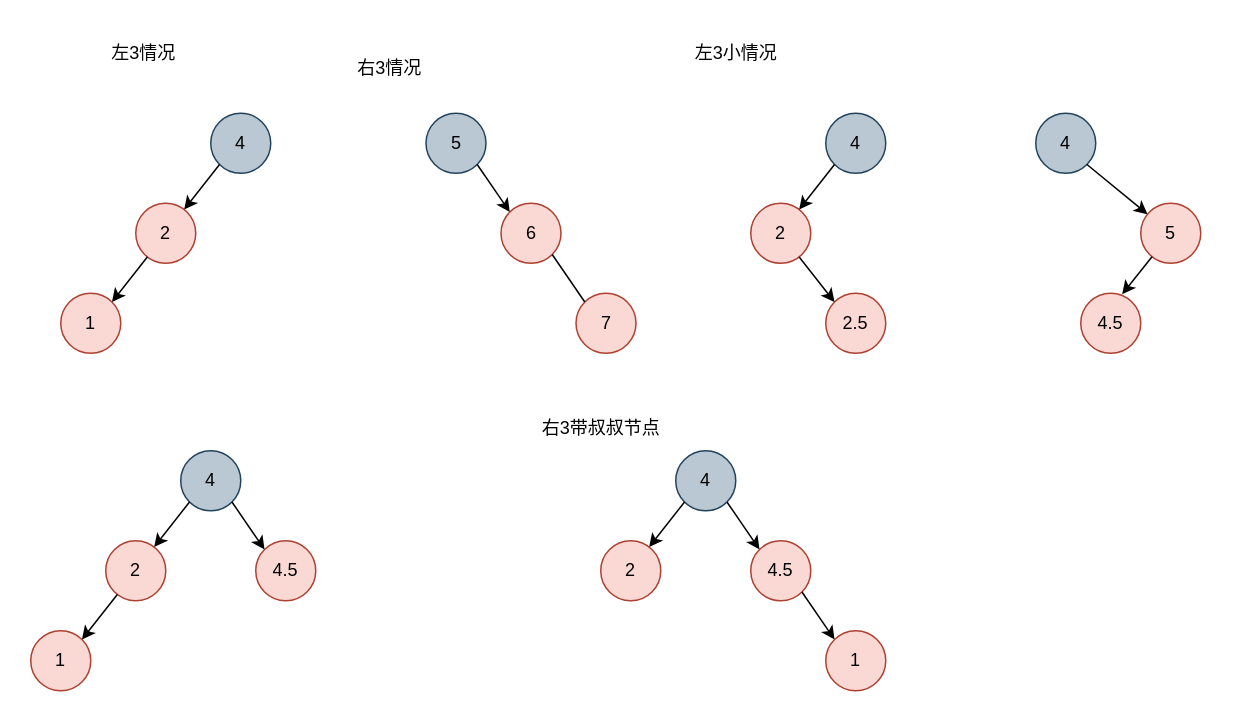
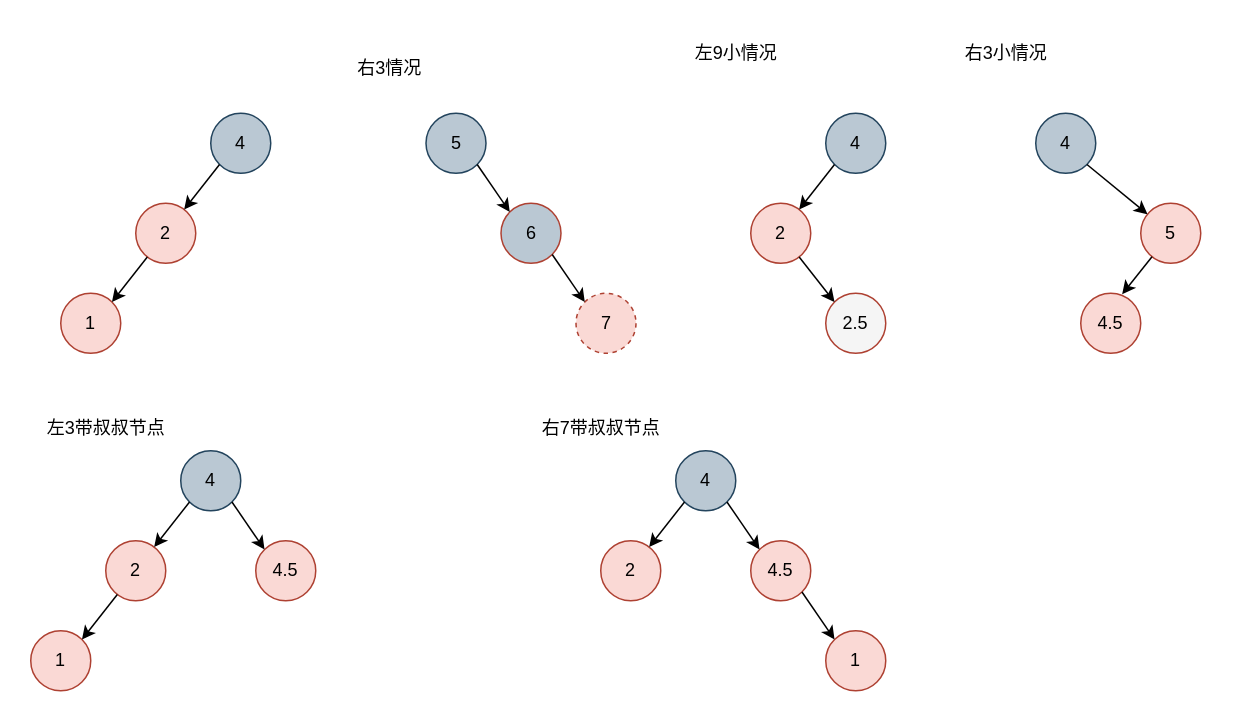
(143, 53) -> none
(737, 53) -> (737, 53)
none -> (1006, 53)
(531, 233) -> (531, 233)
(581, 297) -> (578, 292)
(606, 323) -> (606, 323)
(856, 323) -> (856, 323)
none -> (106, 428)
(602, 428) -> (602, 428)
